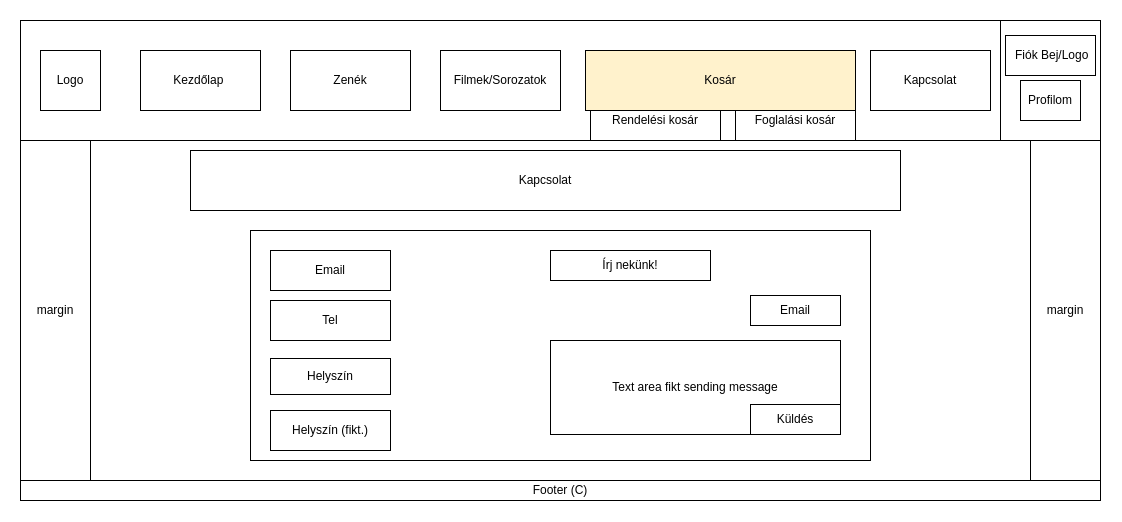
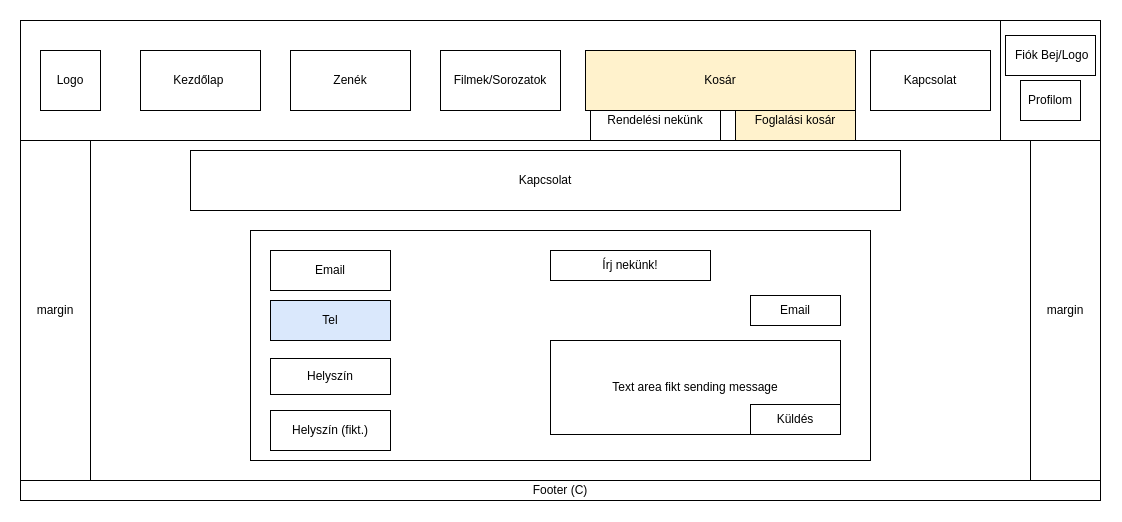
(656, 121) -> (656, 121)
(796, 121) -> (796, 121)
(331, 321) -> (331, 321)
